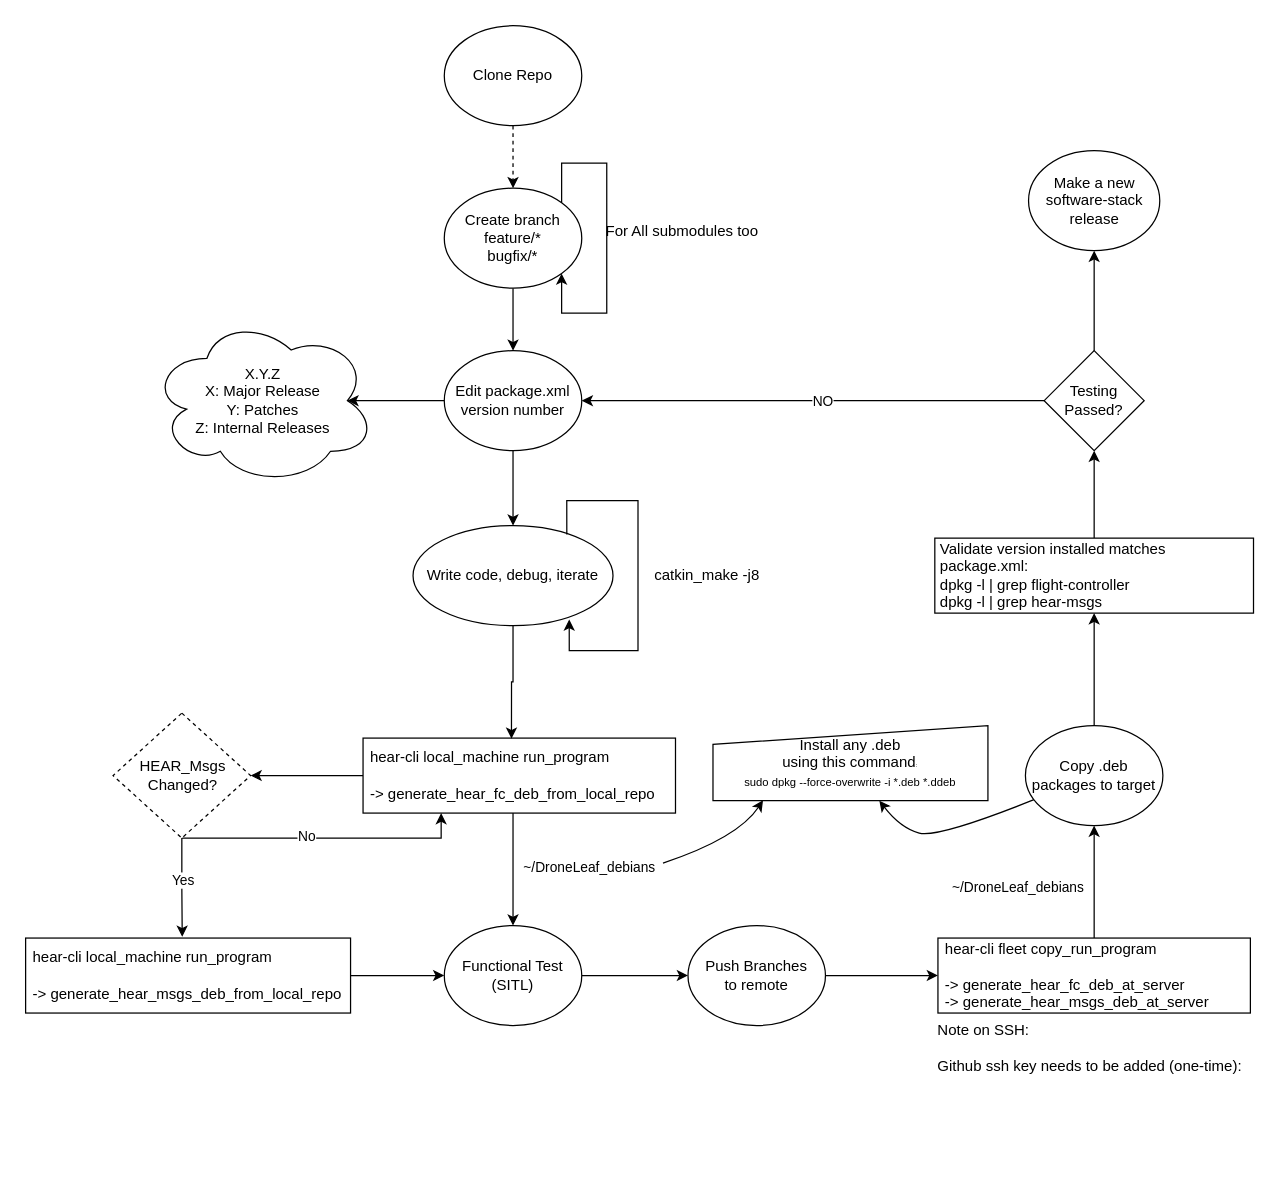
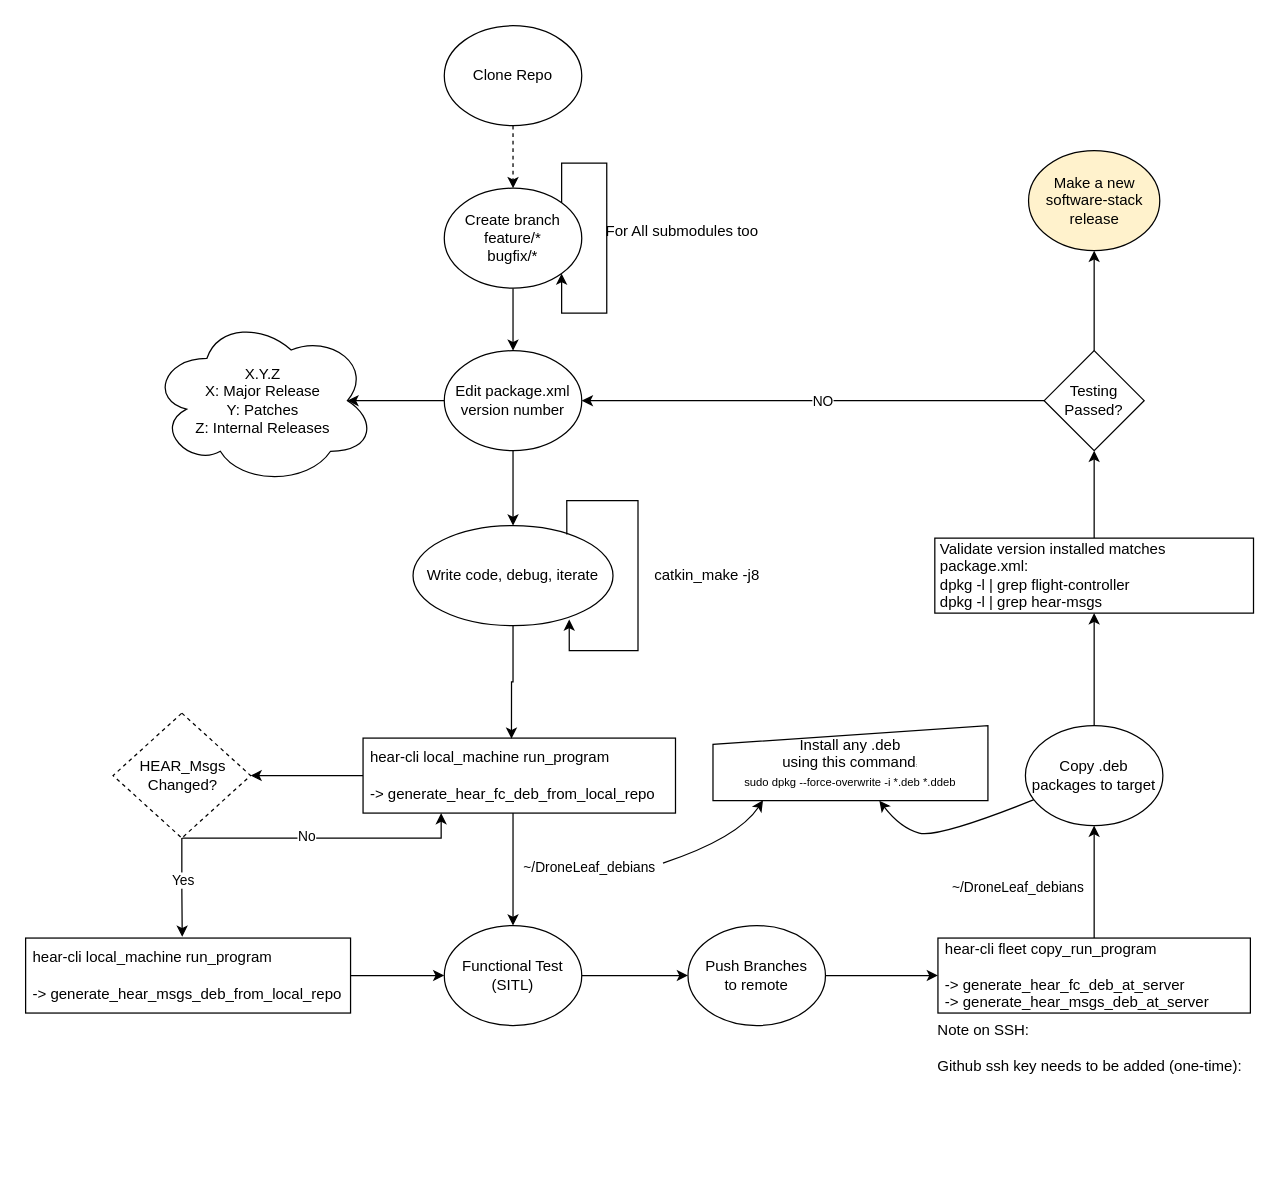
(1094, 201) -> (1094, 201)
